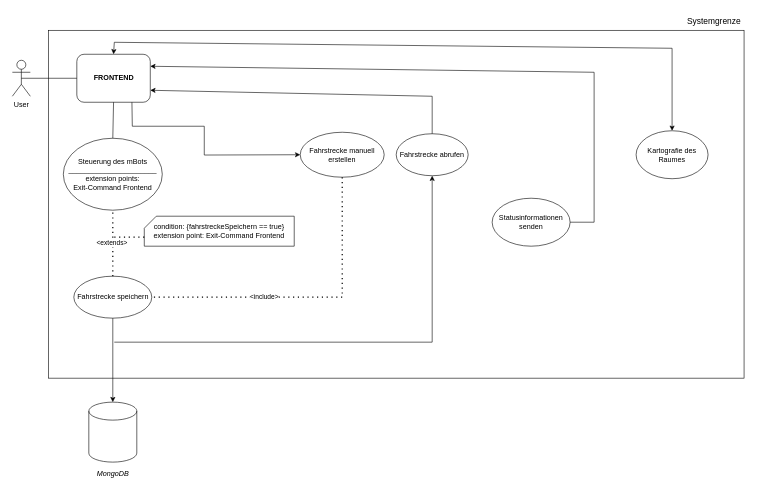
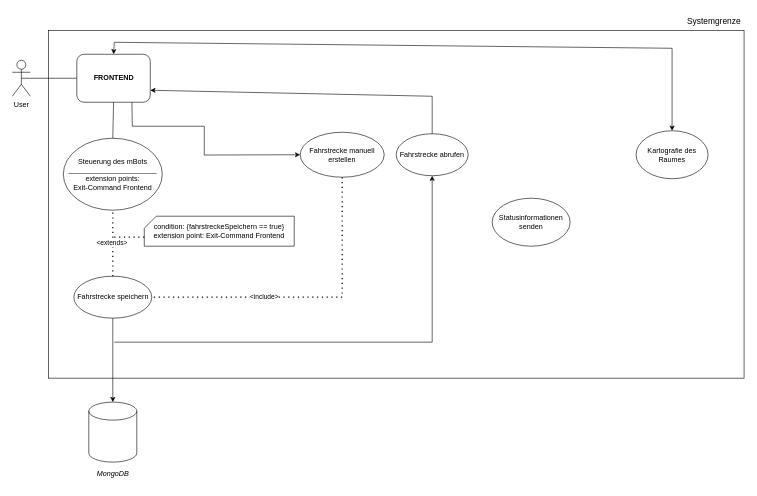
(463, 71) -> none
